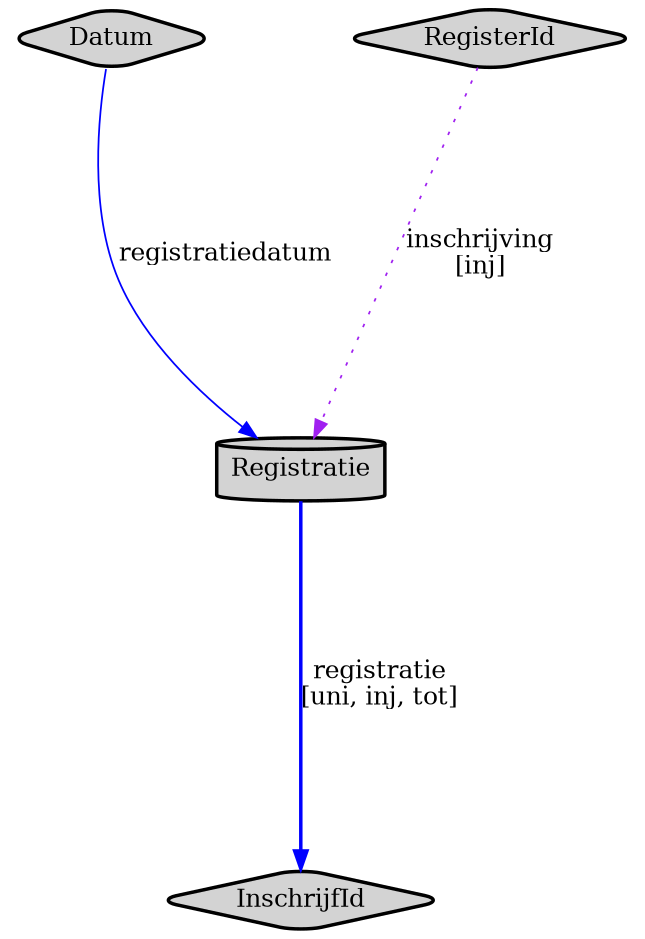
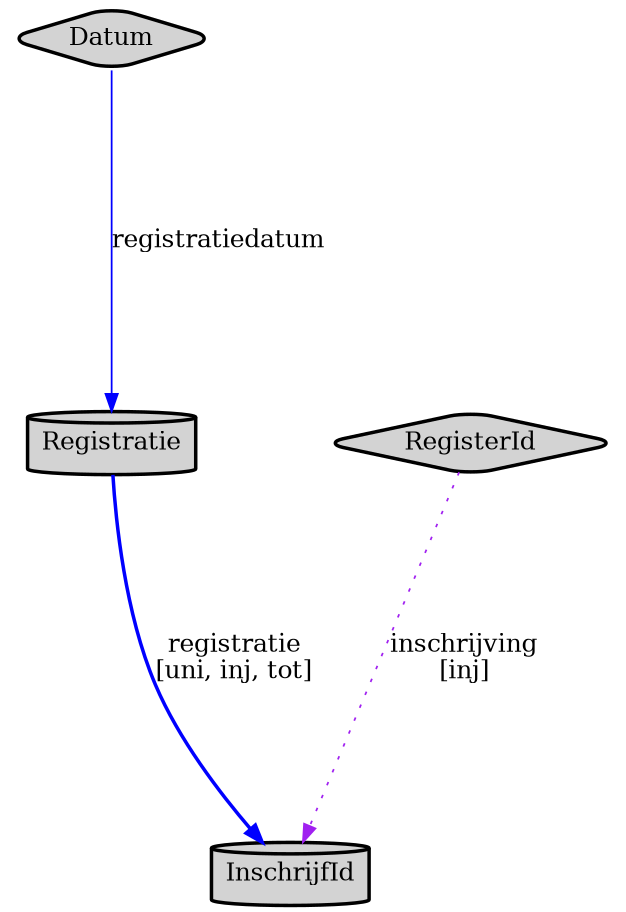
(400, 244) -> (384, 649)
(301, 900) -> (290, 874)
